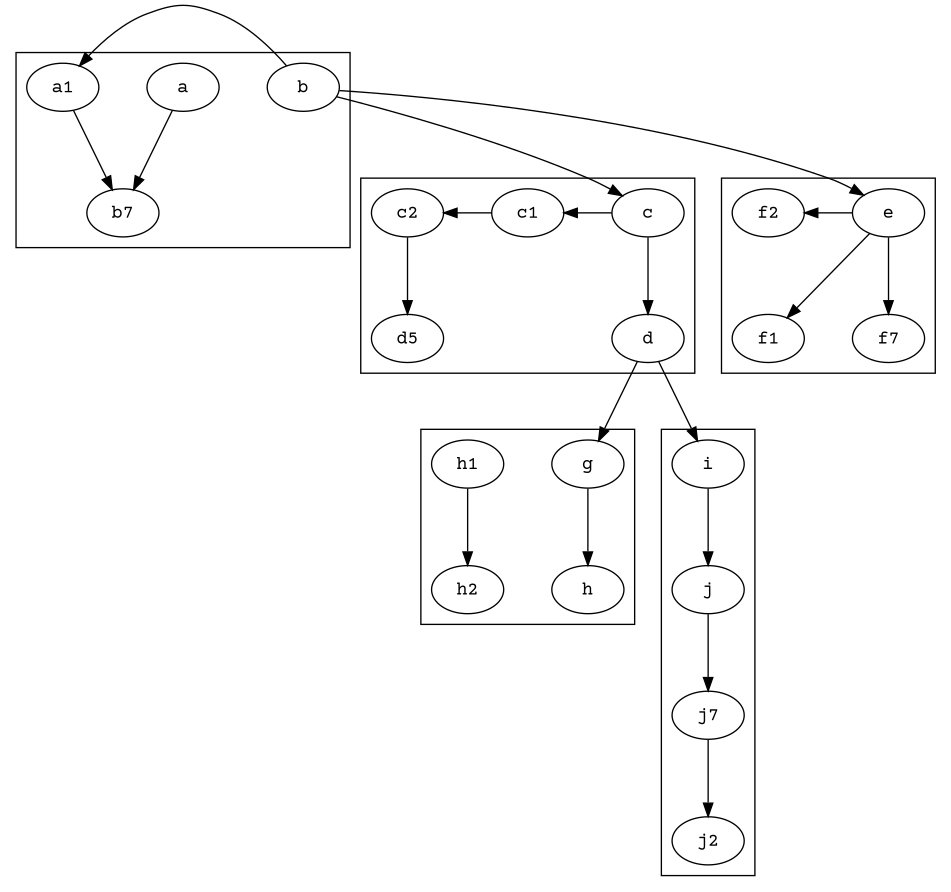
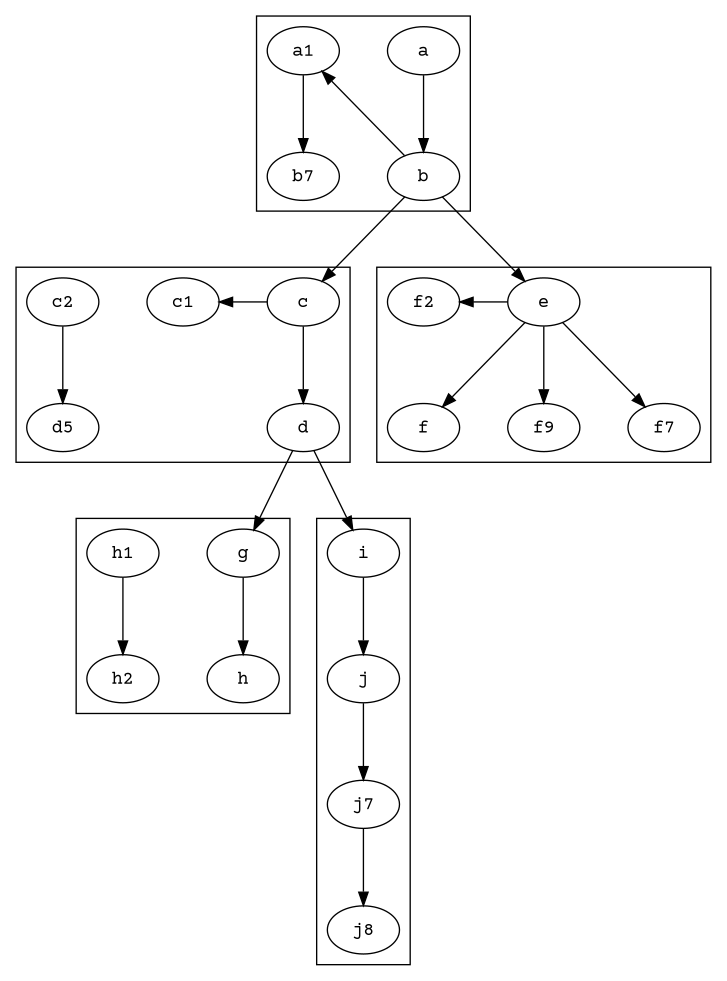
(156, 144) -> (424, 107)
(474, 213) -> none
(768, 338) -> (544, 428)
none -> (424, 428)
(708, 841) -> (363, 930)
